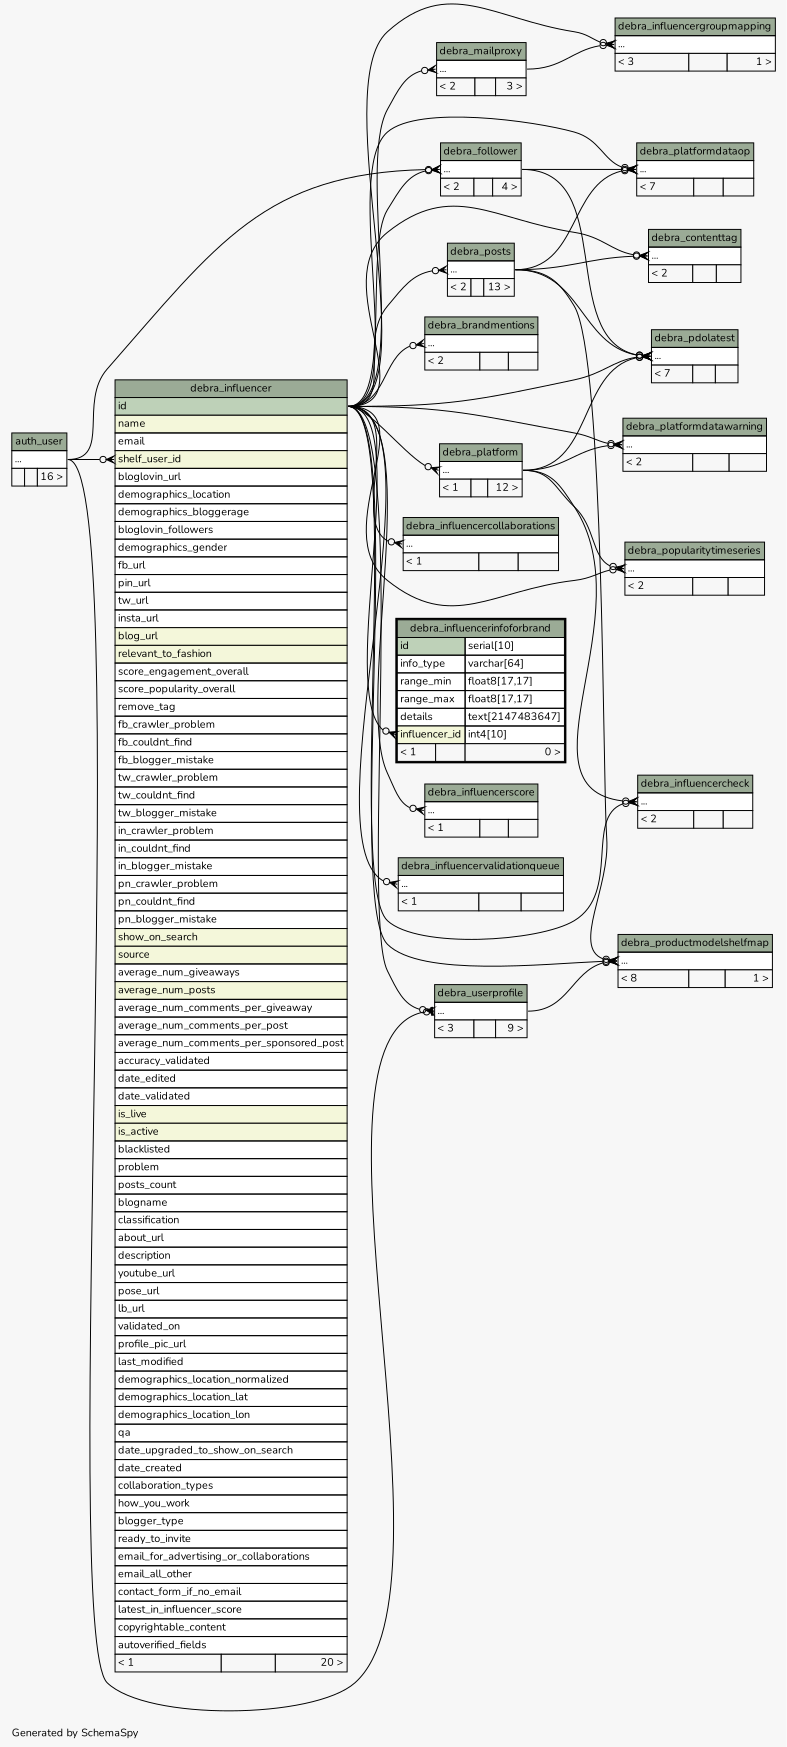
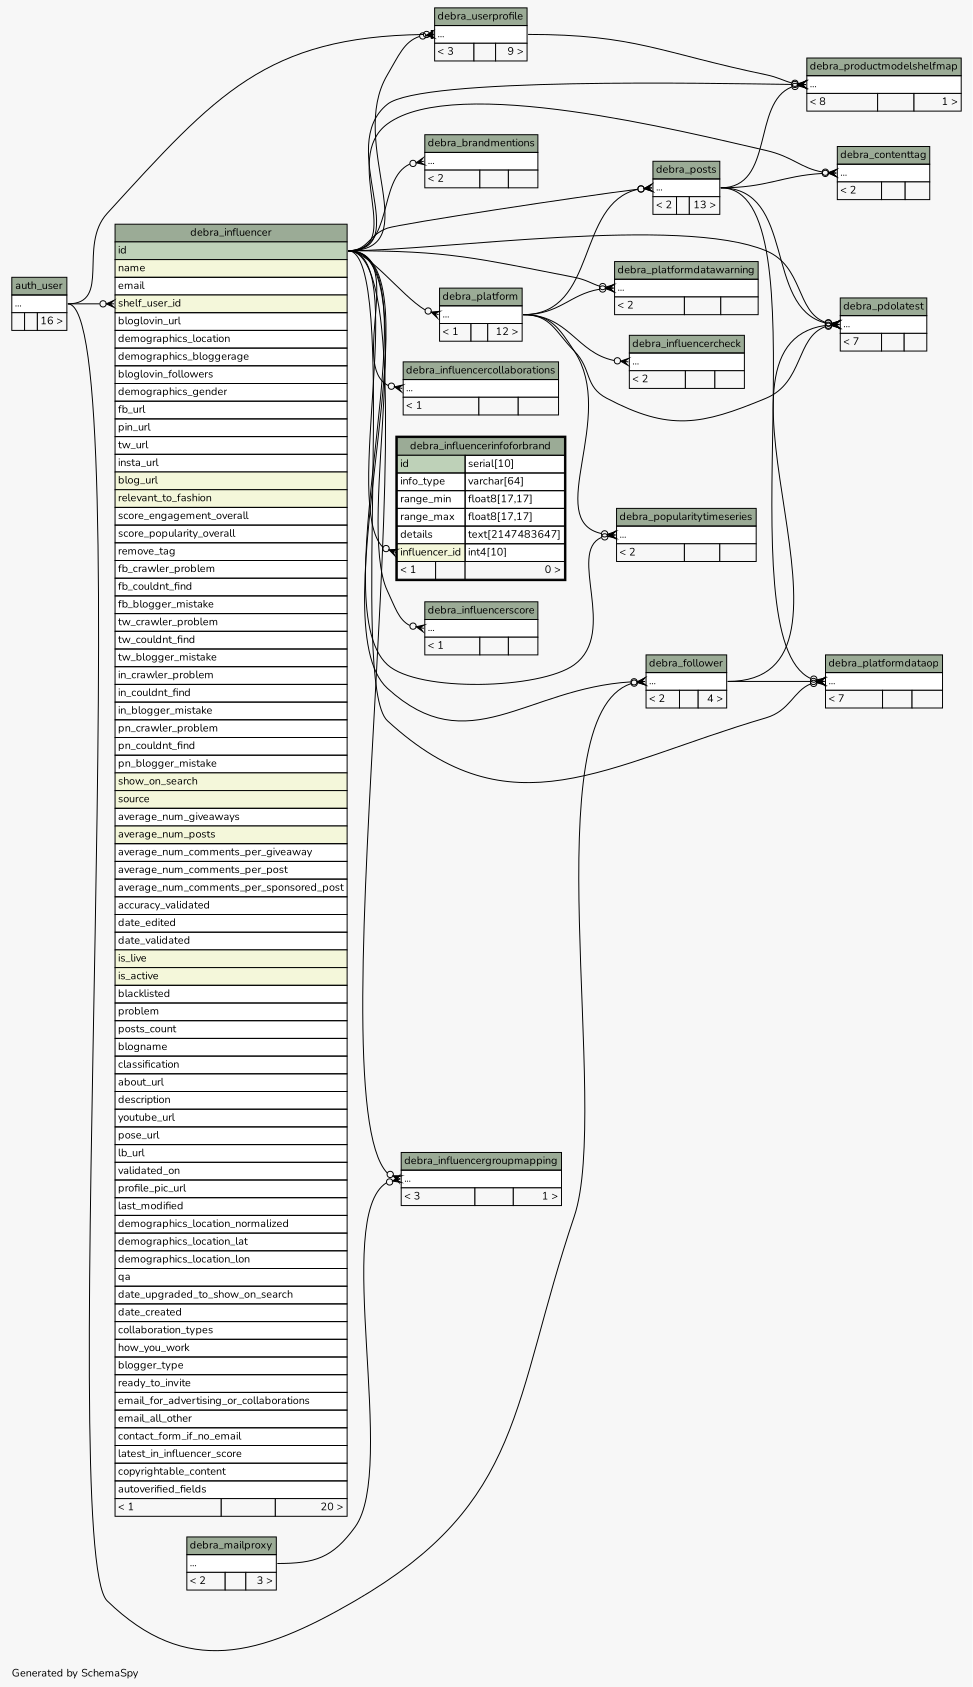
(377, 192) -> none
none -> (585, 258)
(481, 884) -> none
(394, 924) -> none
